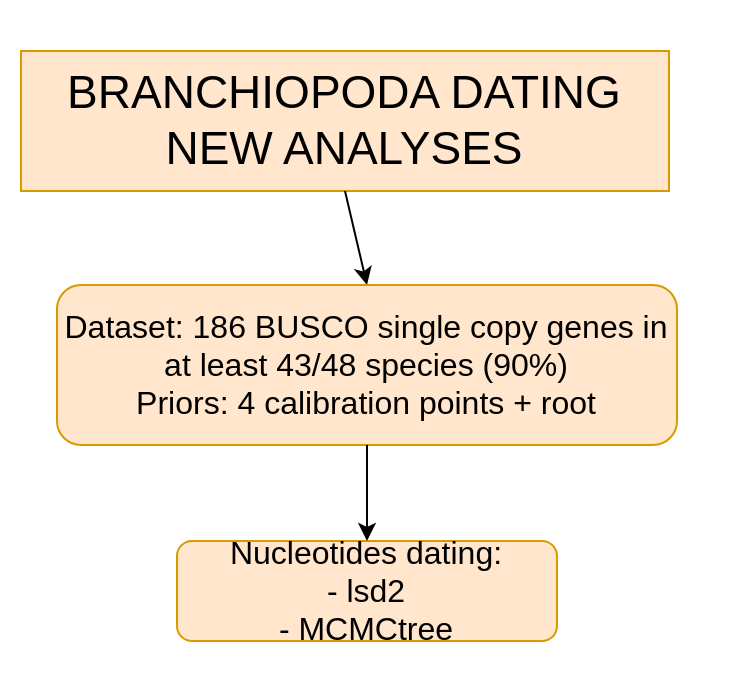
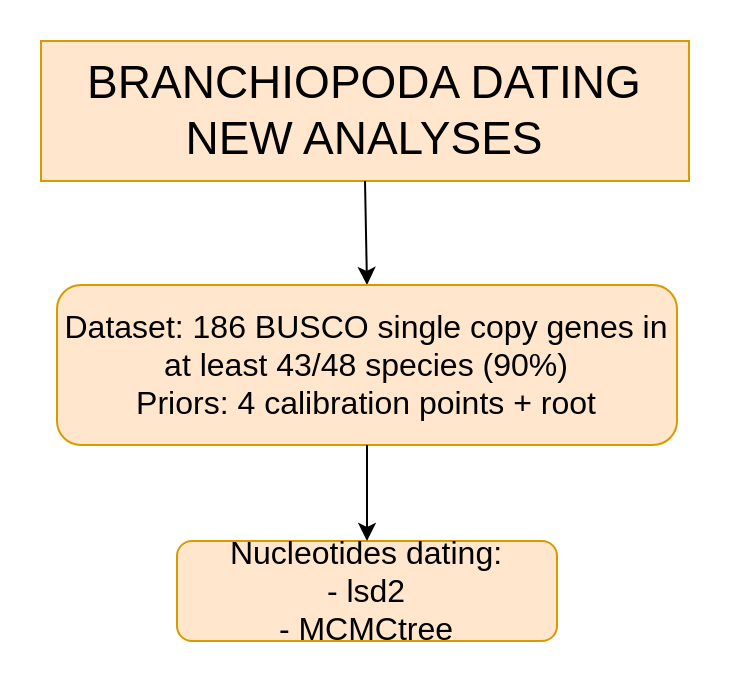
(345, 121) -> (365, 111)
